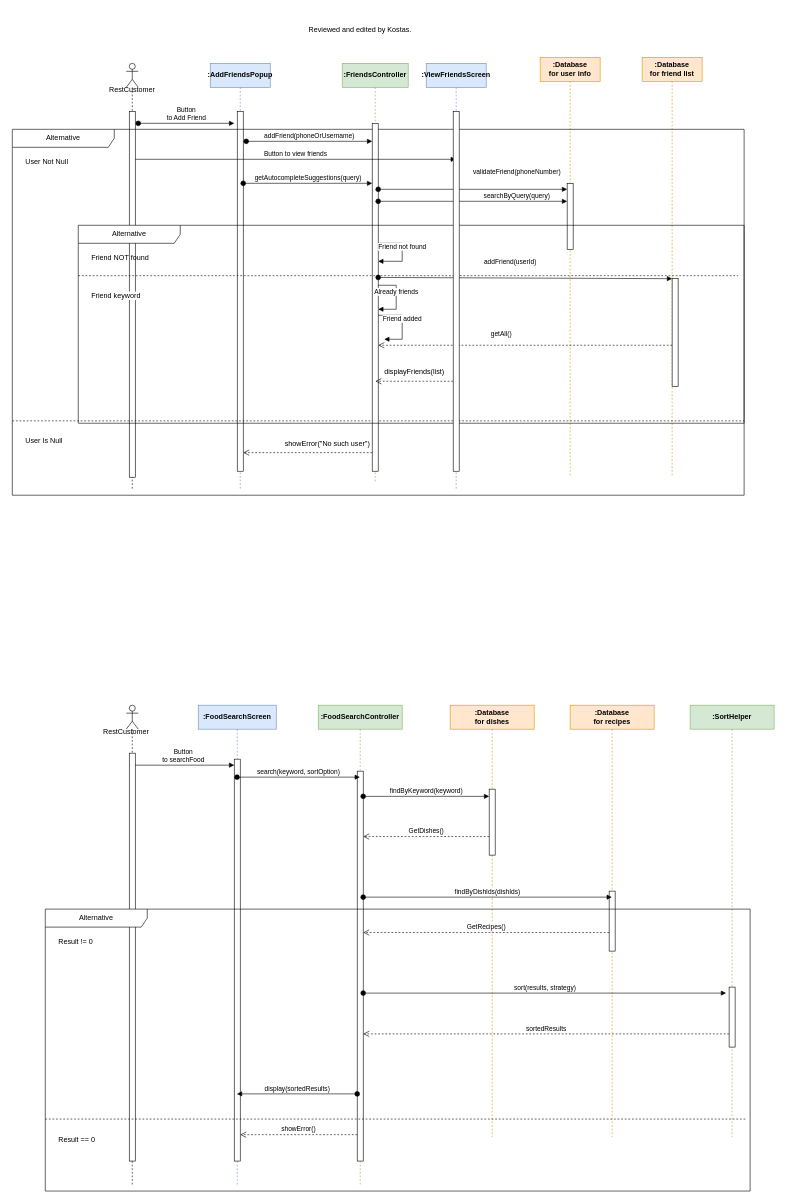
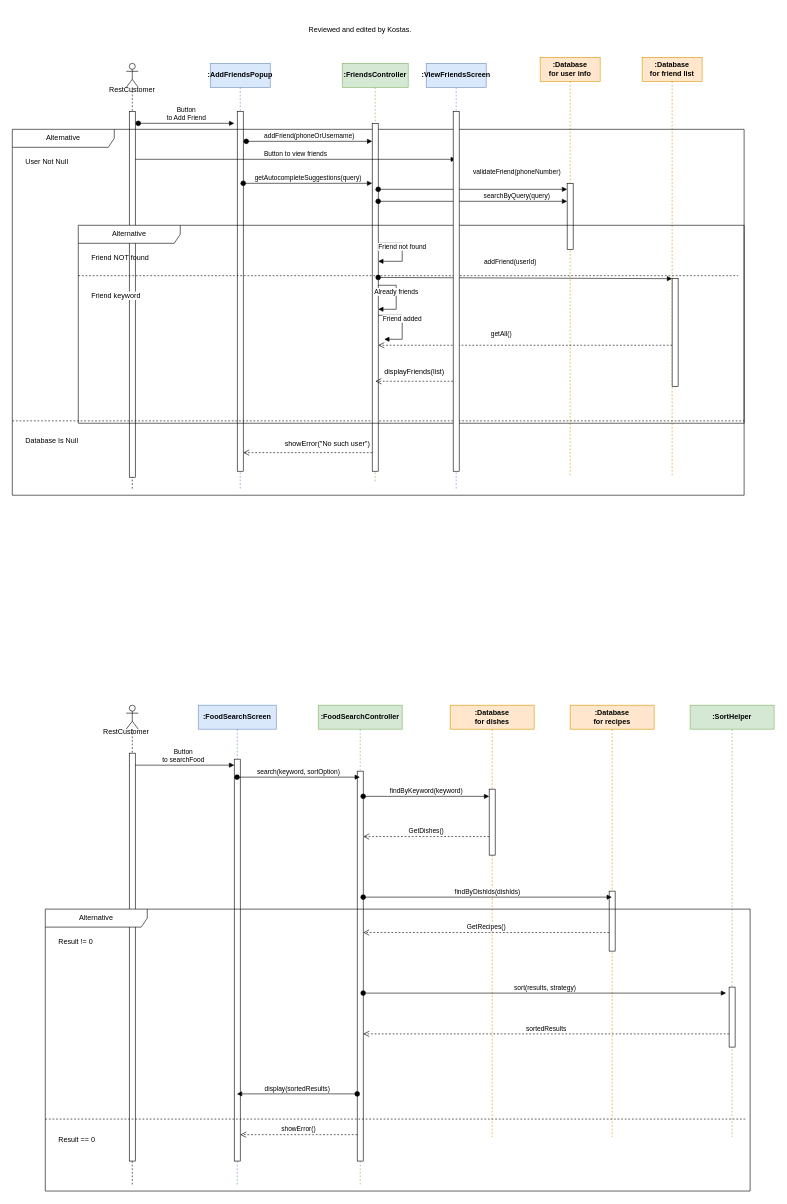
(46, 441) -> (54, 441)
